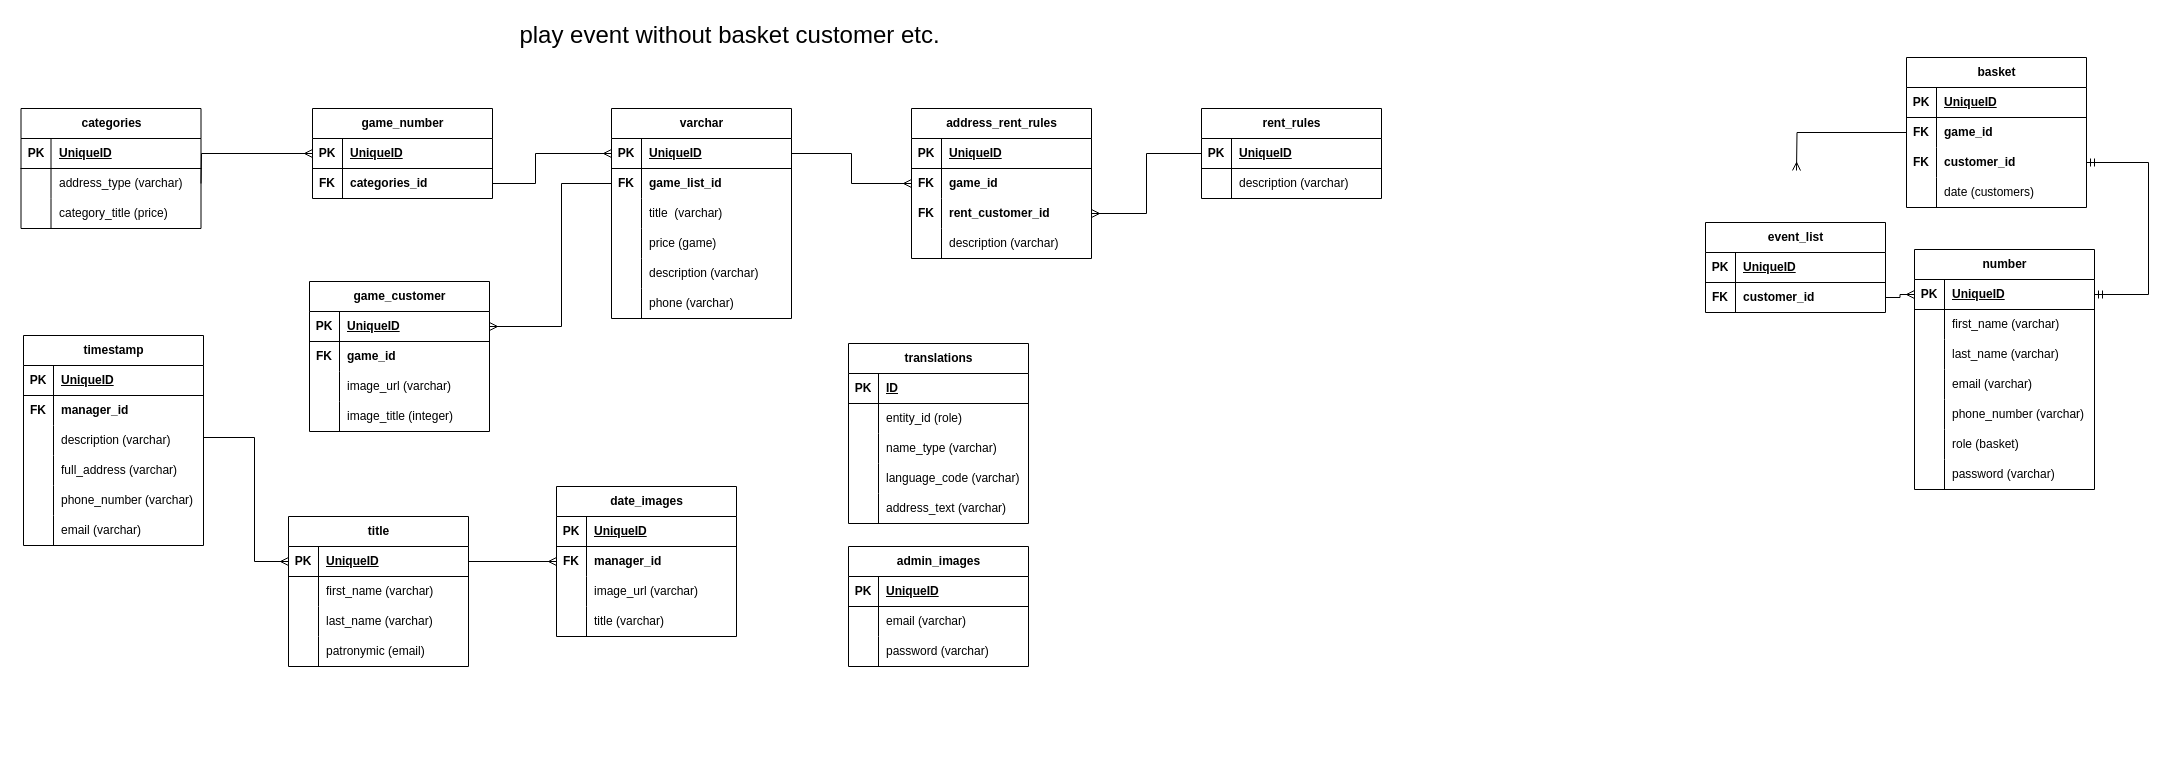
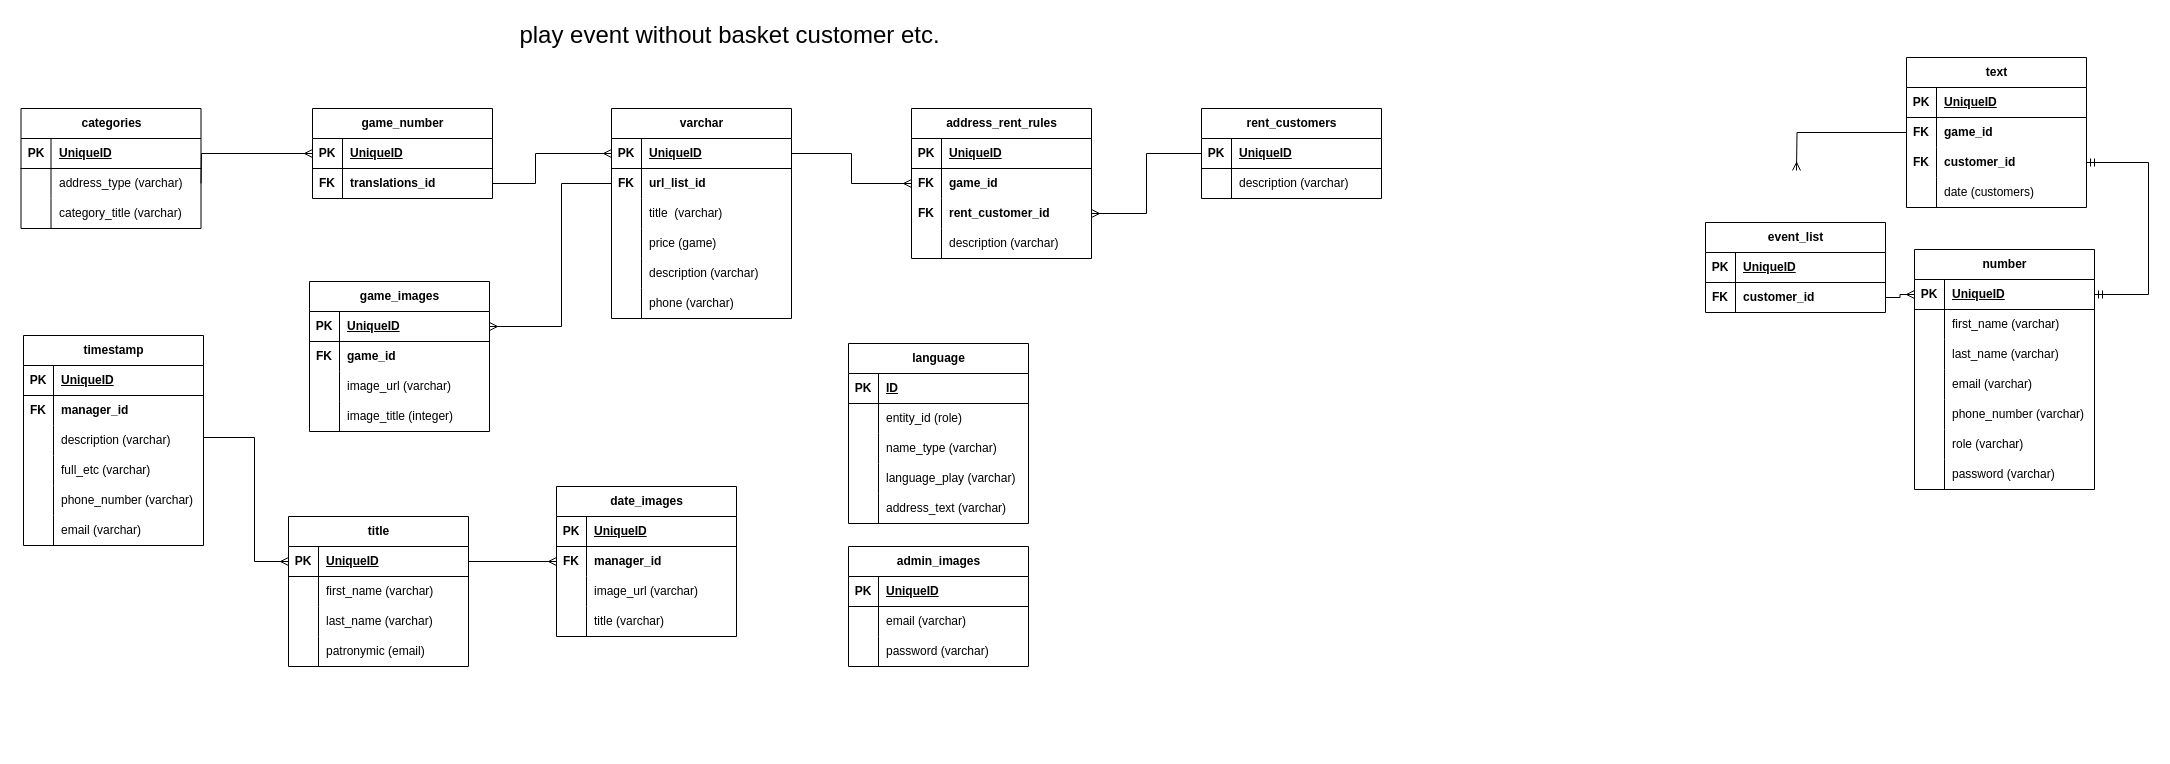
(1997, 73) -> (1997, 73)
(1292, 124) -> (1292, 124)
(391, 184) -> (396, 184)
(685, 184) -> (680, 184)
(127, 214) -> (131, 214)
(400, 297) -> (400, 297)
(939, 359) -> (939, 359)
(1993, 445) -> (1996, 445)
(131, 471) -> (117, 471)
(958, 479) -> (958, 479)
